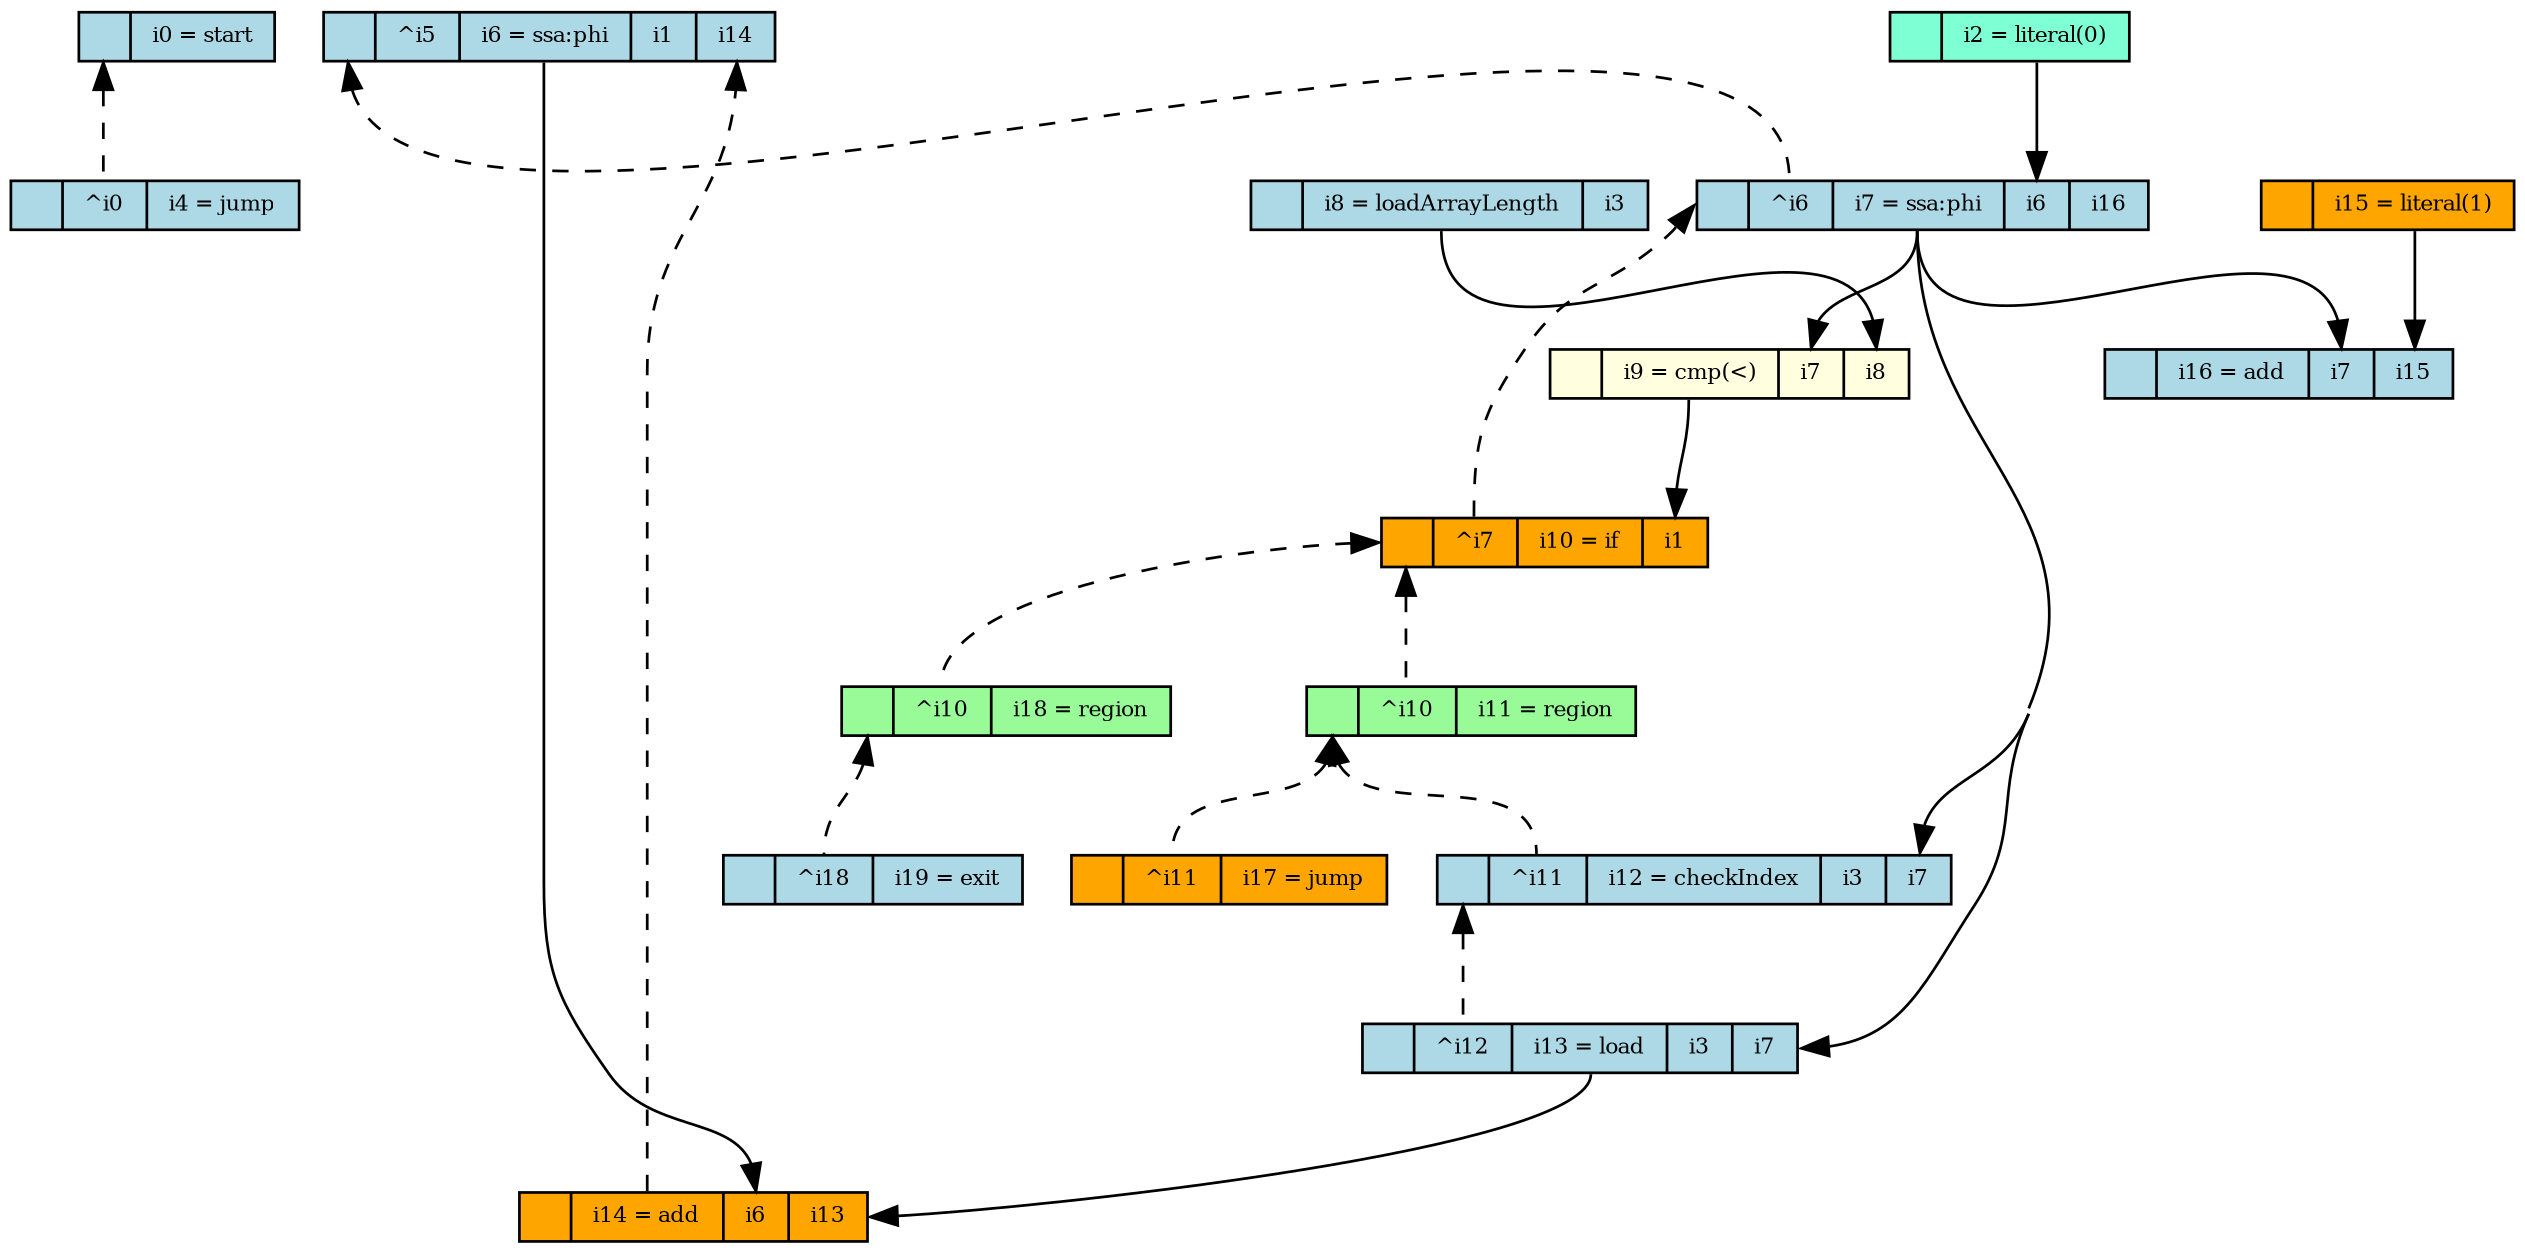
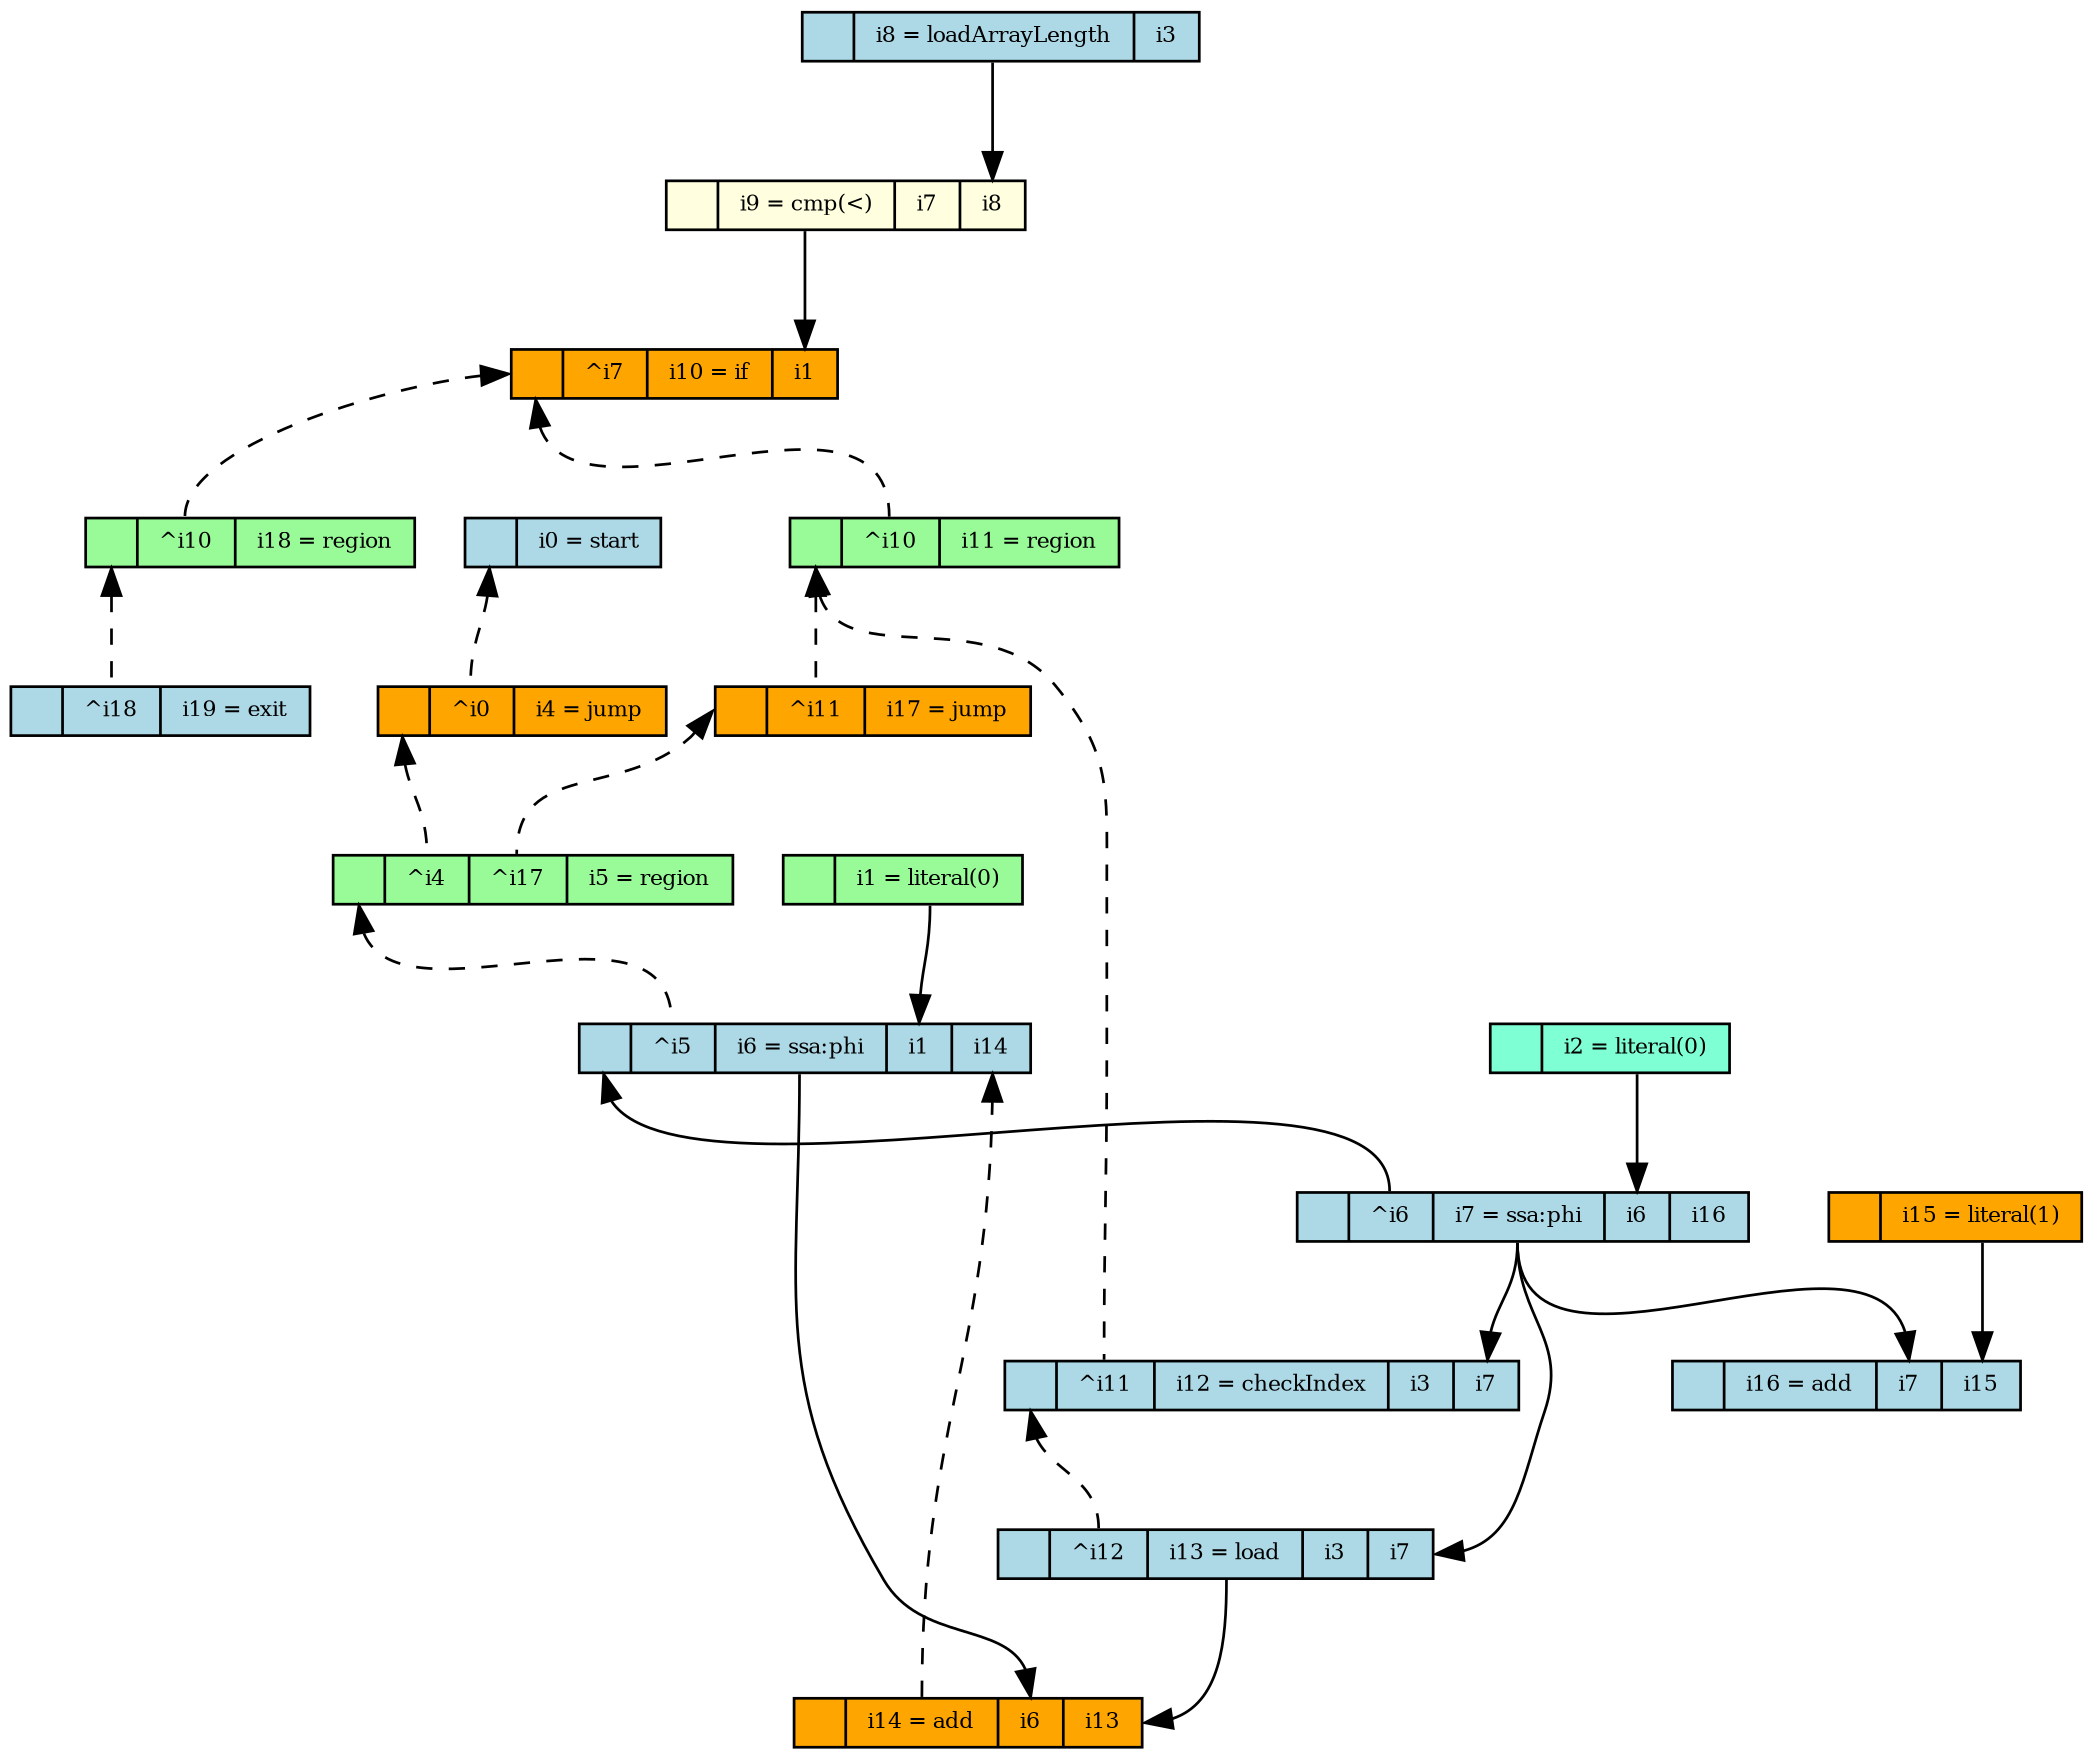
(1082, 119) -> (1010, 1132)
(155, 205) -> (522, 711)
(1877, 284) -> none
(1530, 342) -> none
none -> (533, 880)
none -> (903, 880)
